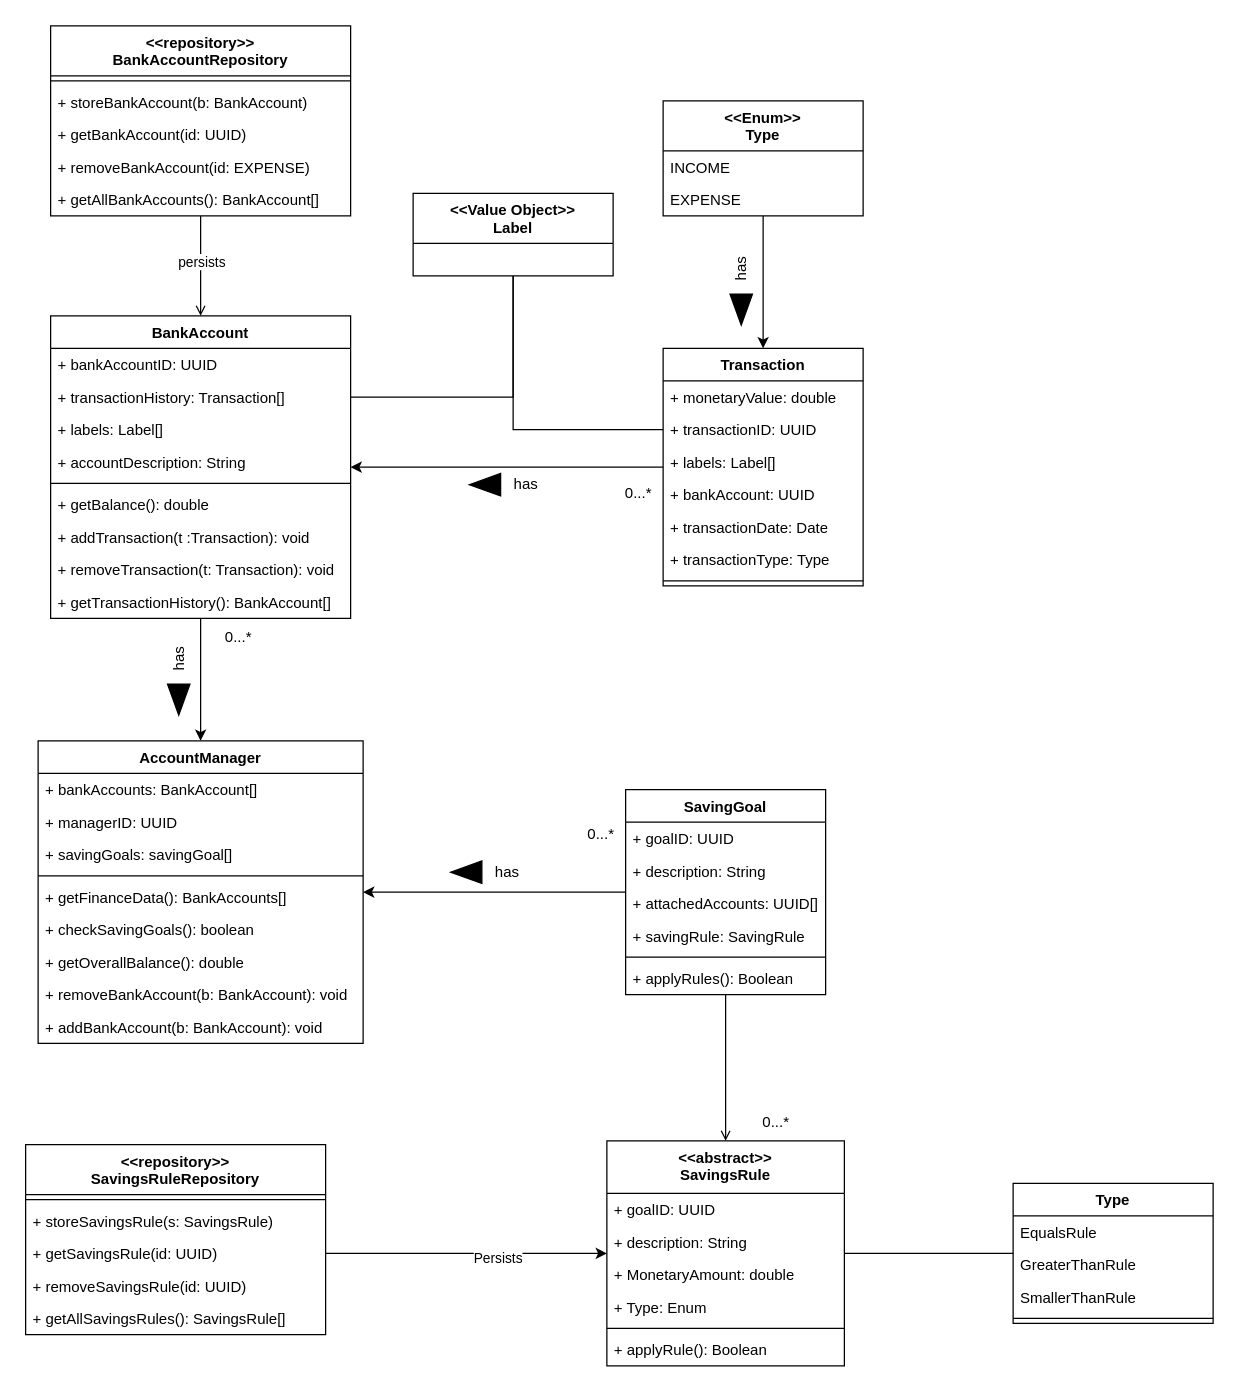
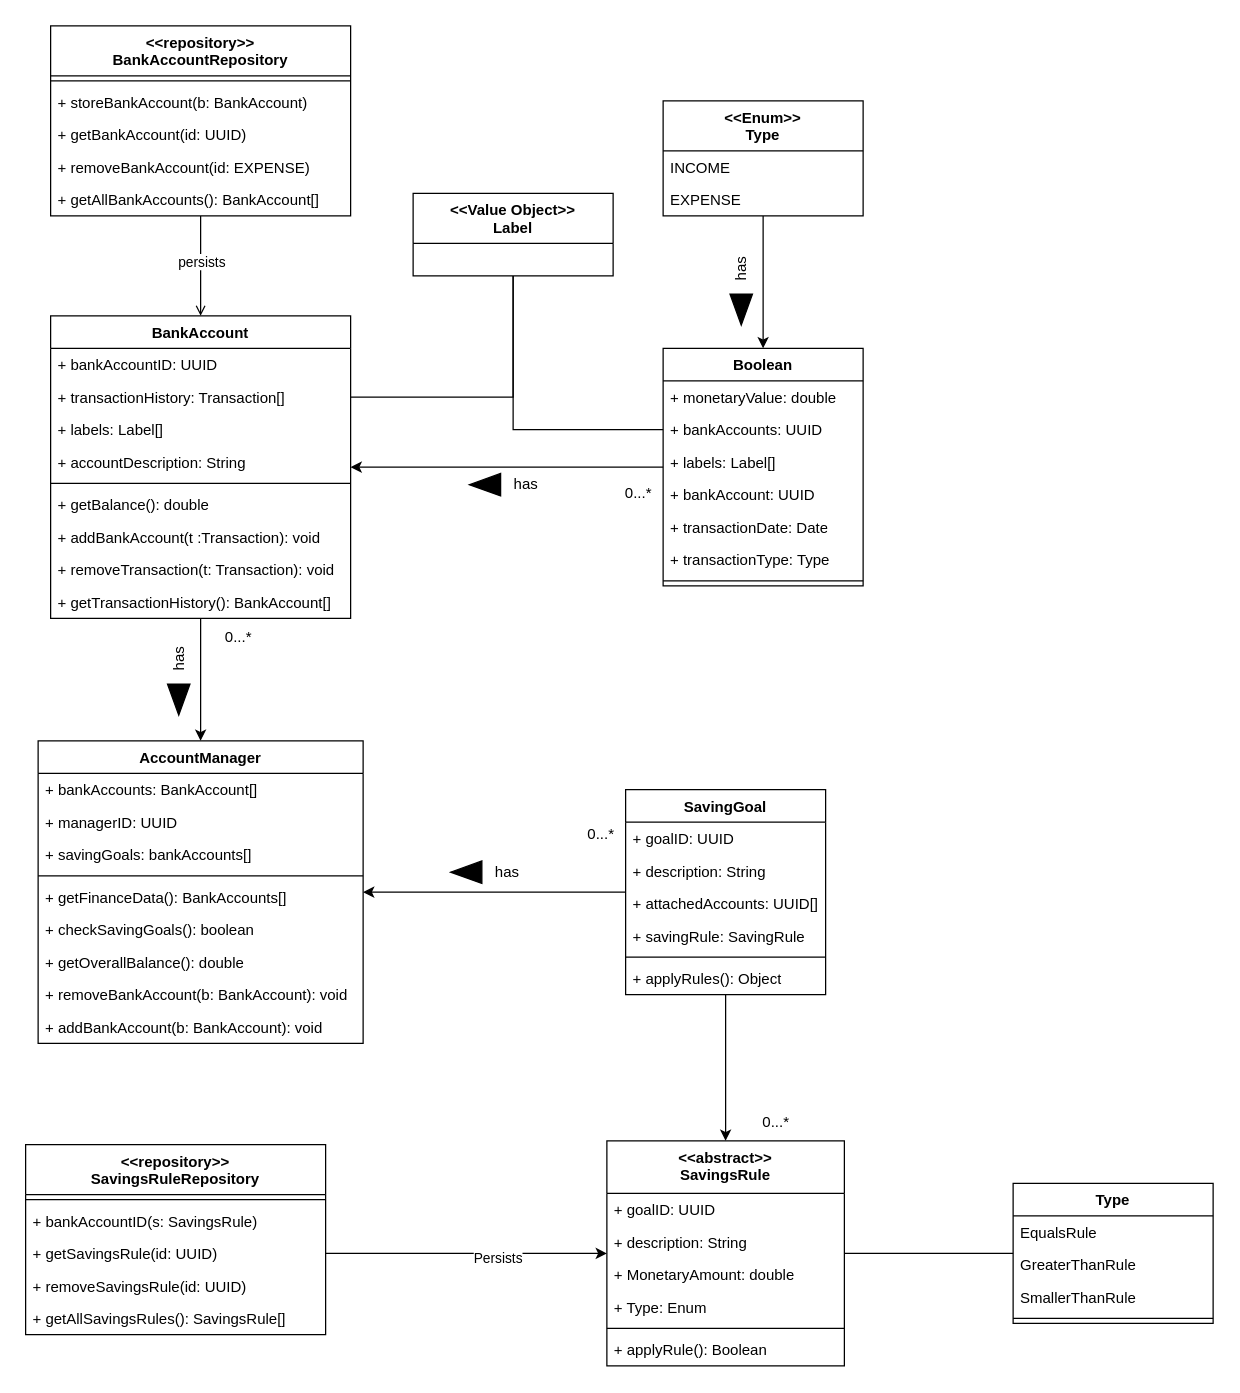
(763, 366) -> (763, 366)
(751, 431) -> (749, 431)
(202, 547) -> (202, 547)
(145, 856) -> (158, 856)
(718, 980) -> (716, 980)
(726, 1133) -> (726, 1131)
(162, 1222) -> (154, 1222)
